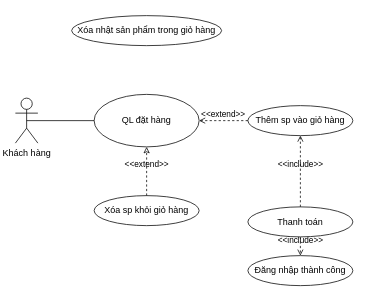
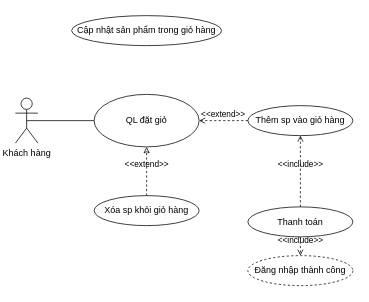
(147, 30) -> (147, 30)
(147, 120) -> (147, 120)
(300, 270) -> (300, 270)
